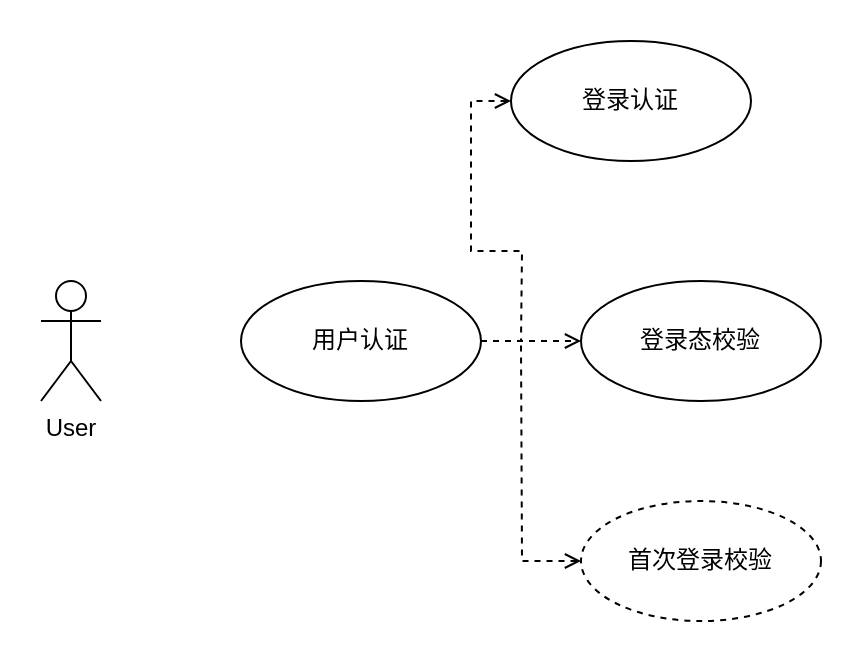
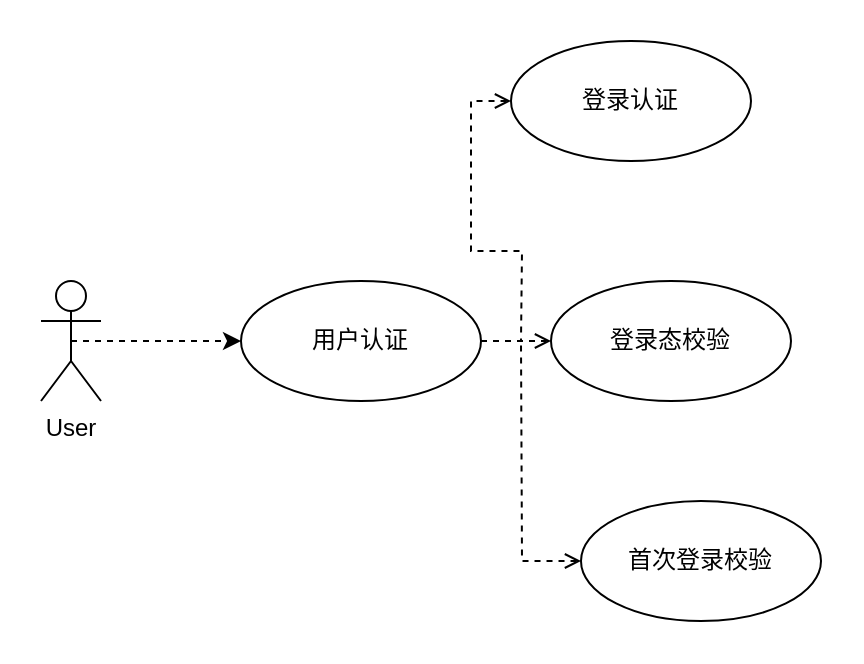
none -> (159, 341)
(701, 341) -> (671, 341)
(701, 561) -> (701, 561)
